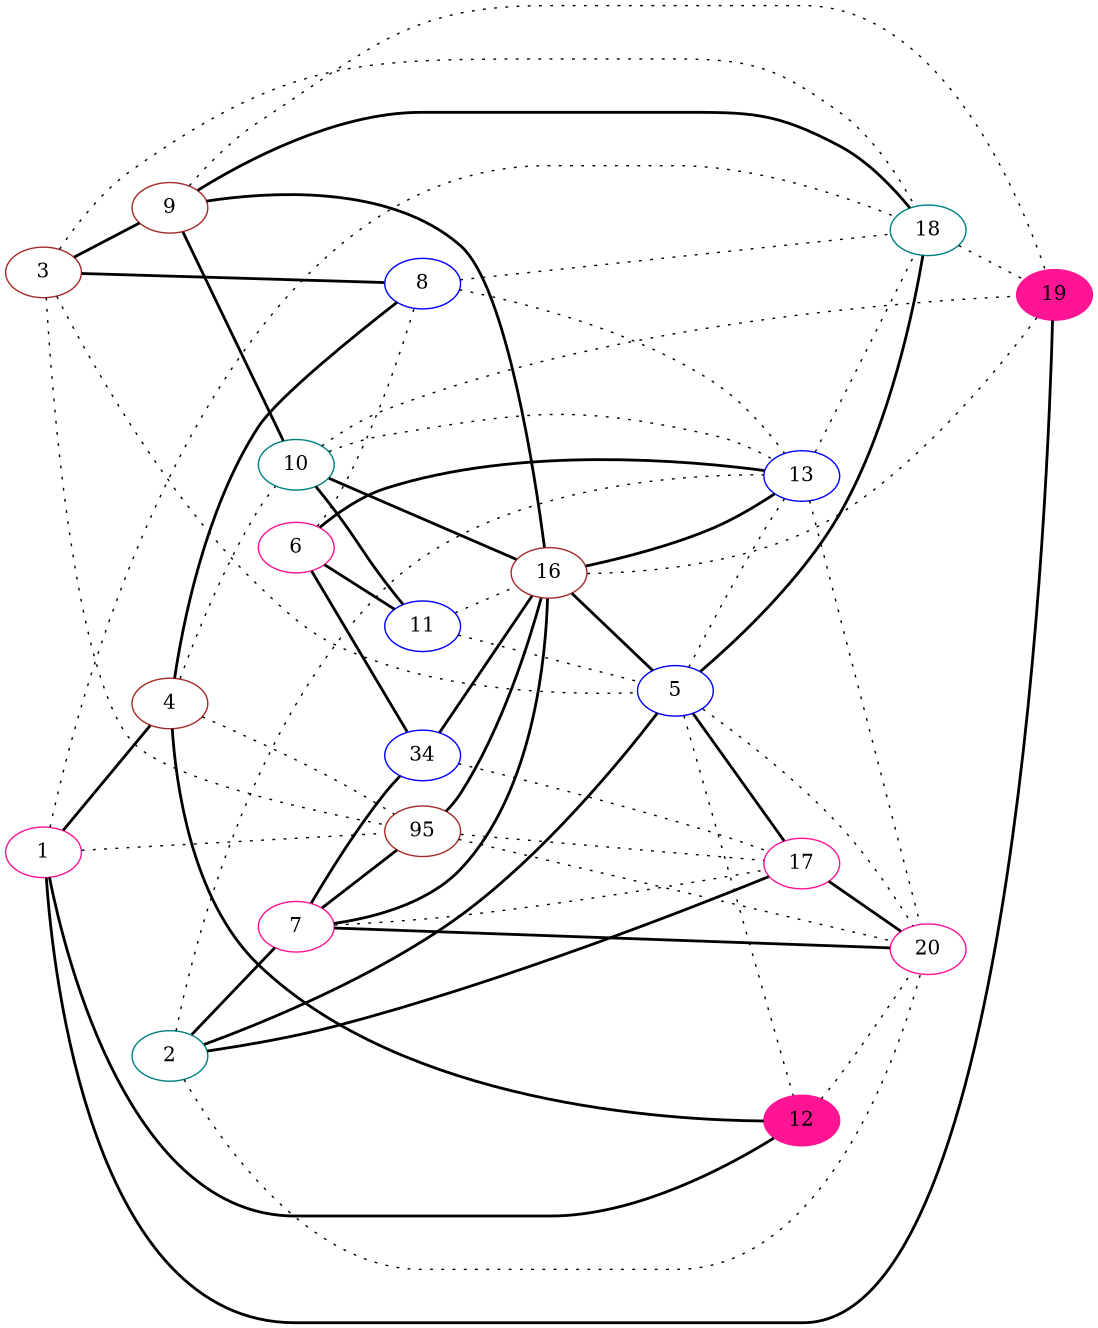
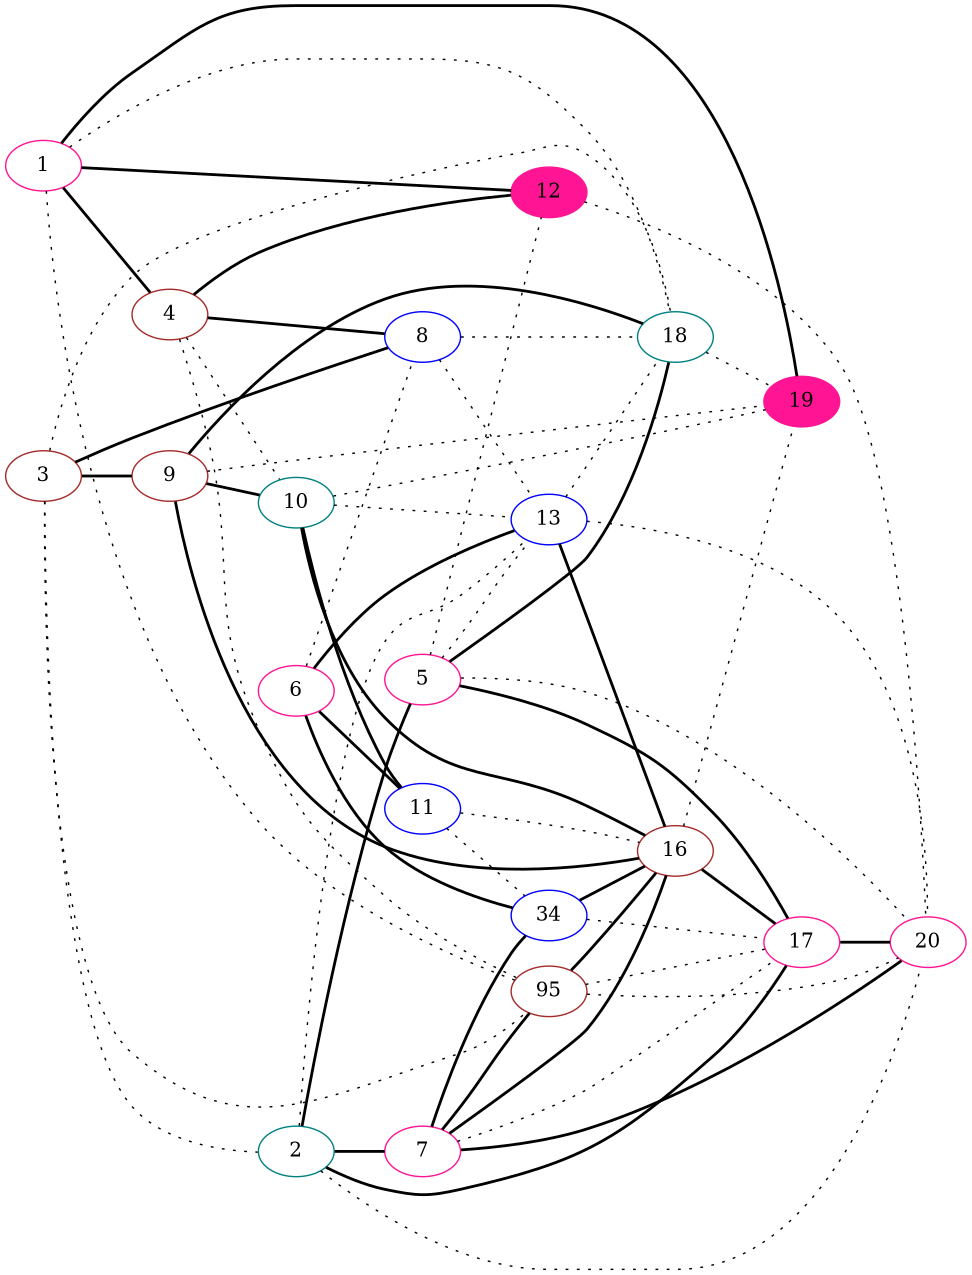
(277, 603) -> (85, 990)
(612, 632) -> (739, 897)
(554, 660) -> (482, 859)
(675, 691) -> (423, 680)
